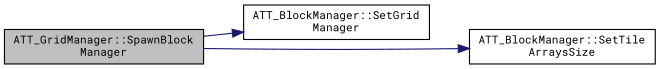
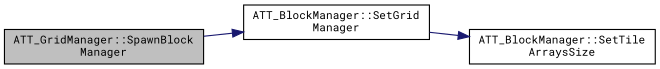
(331, 49) -> (444, 34)
